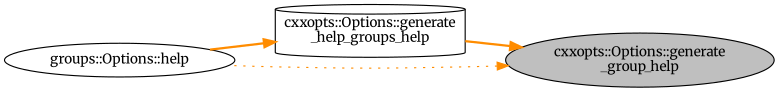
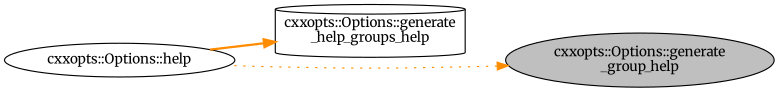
(488, 44) -> none
(120, 60) -> (120, 60)
